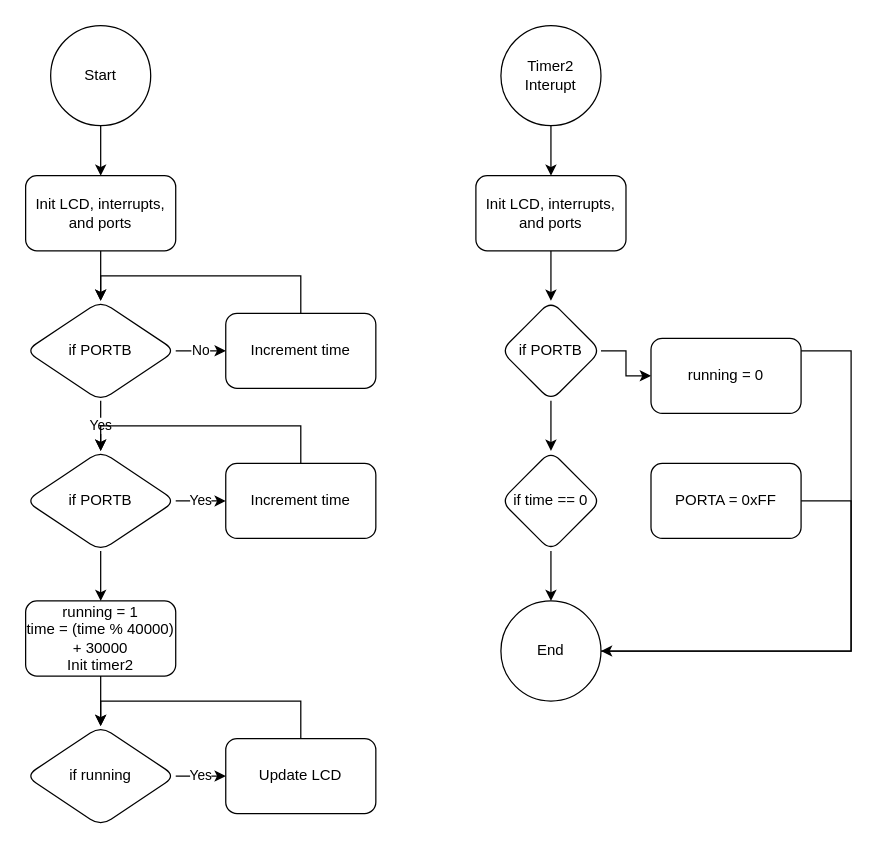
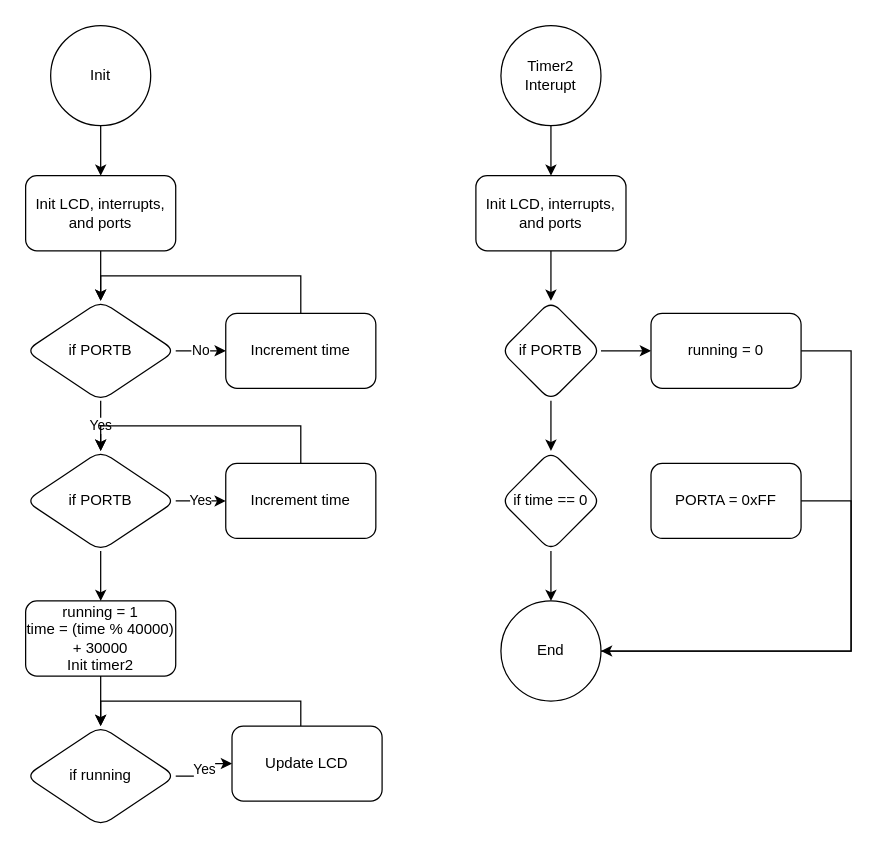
(101, 76) -> (101, 76)
(726, 376) -> (726, 351)
(301, 776) -> (307, 763)
